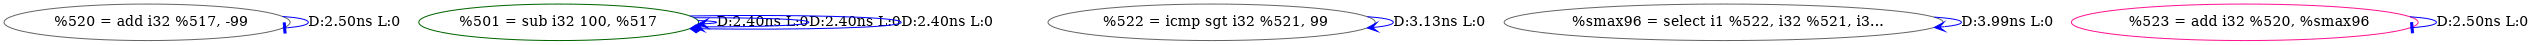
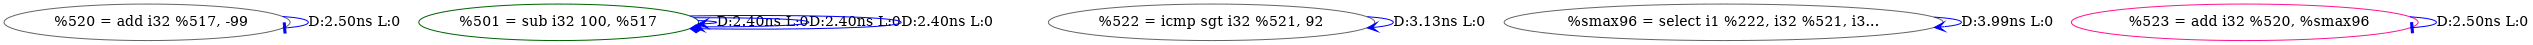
(1212, 22) -> (1212, 22)
(1724, 22) -> (1724, 22)
